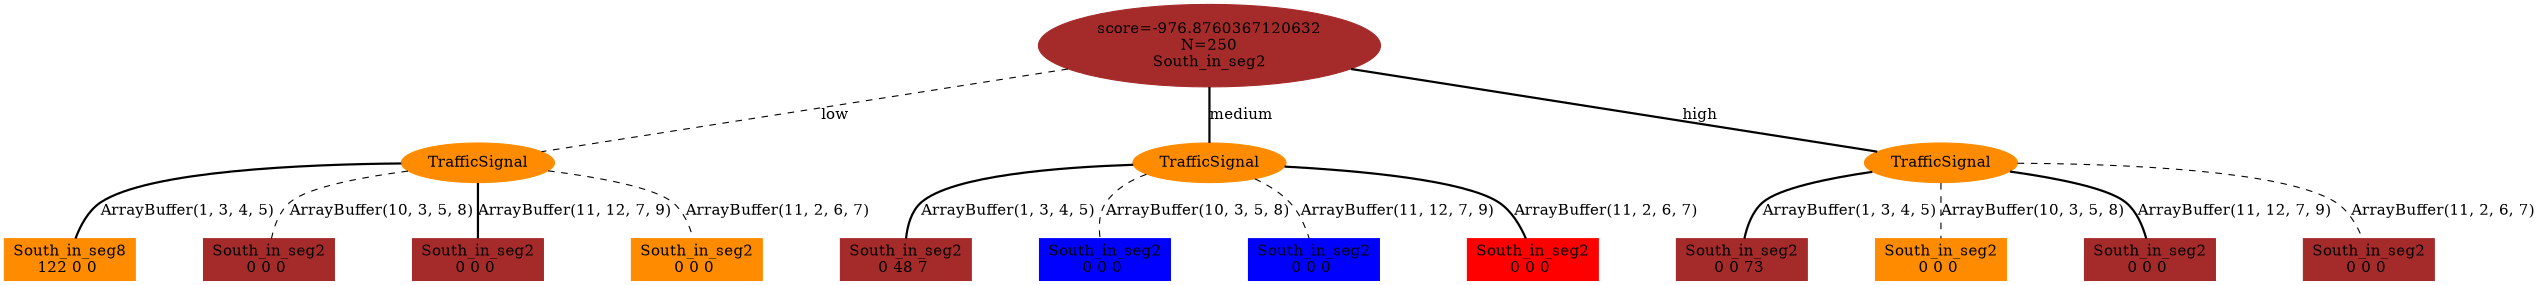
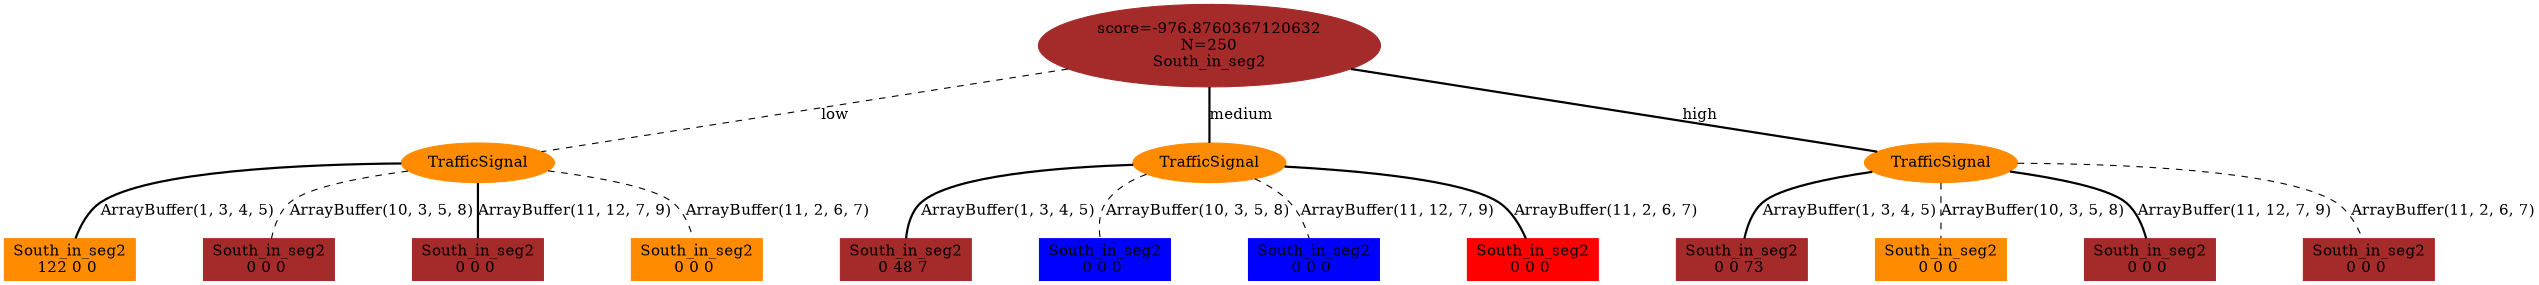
(70, 260) -> (70, 260)
